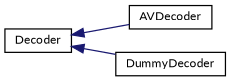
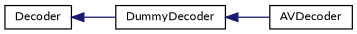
(107, 29) -> (254, 17)
